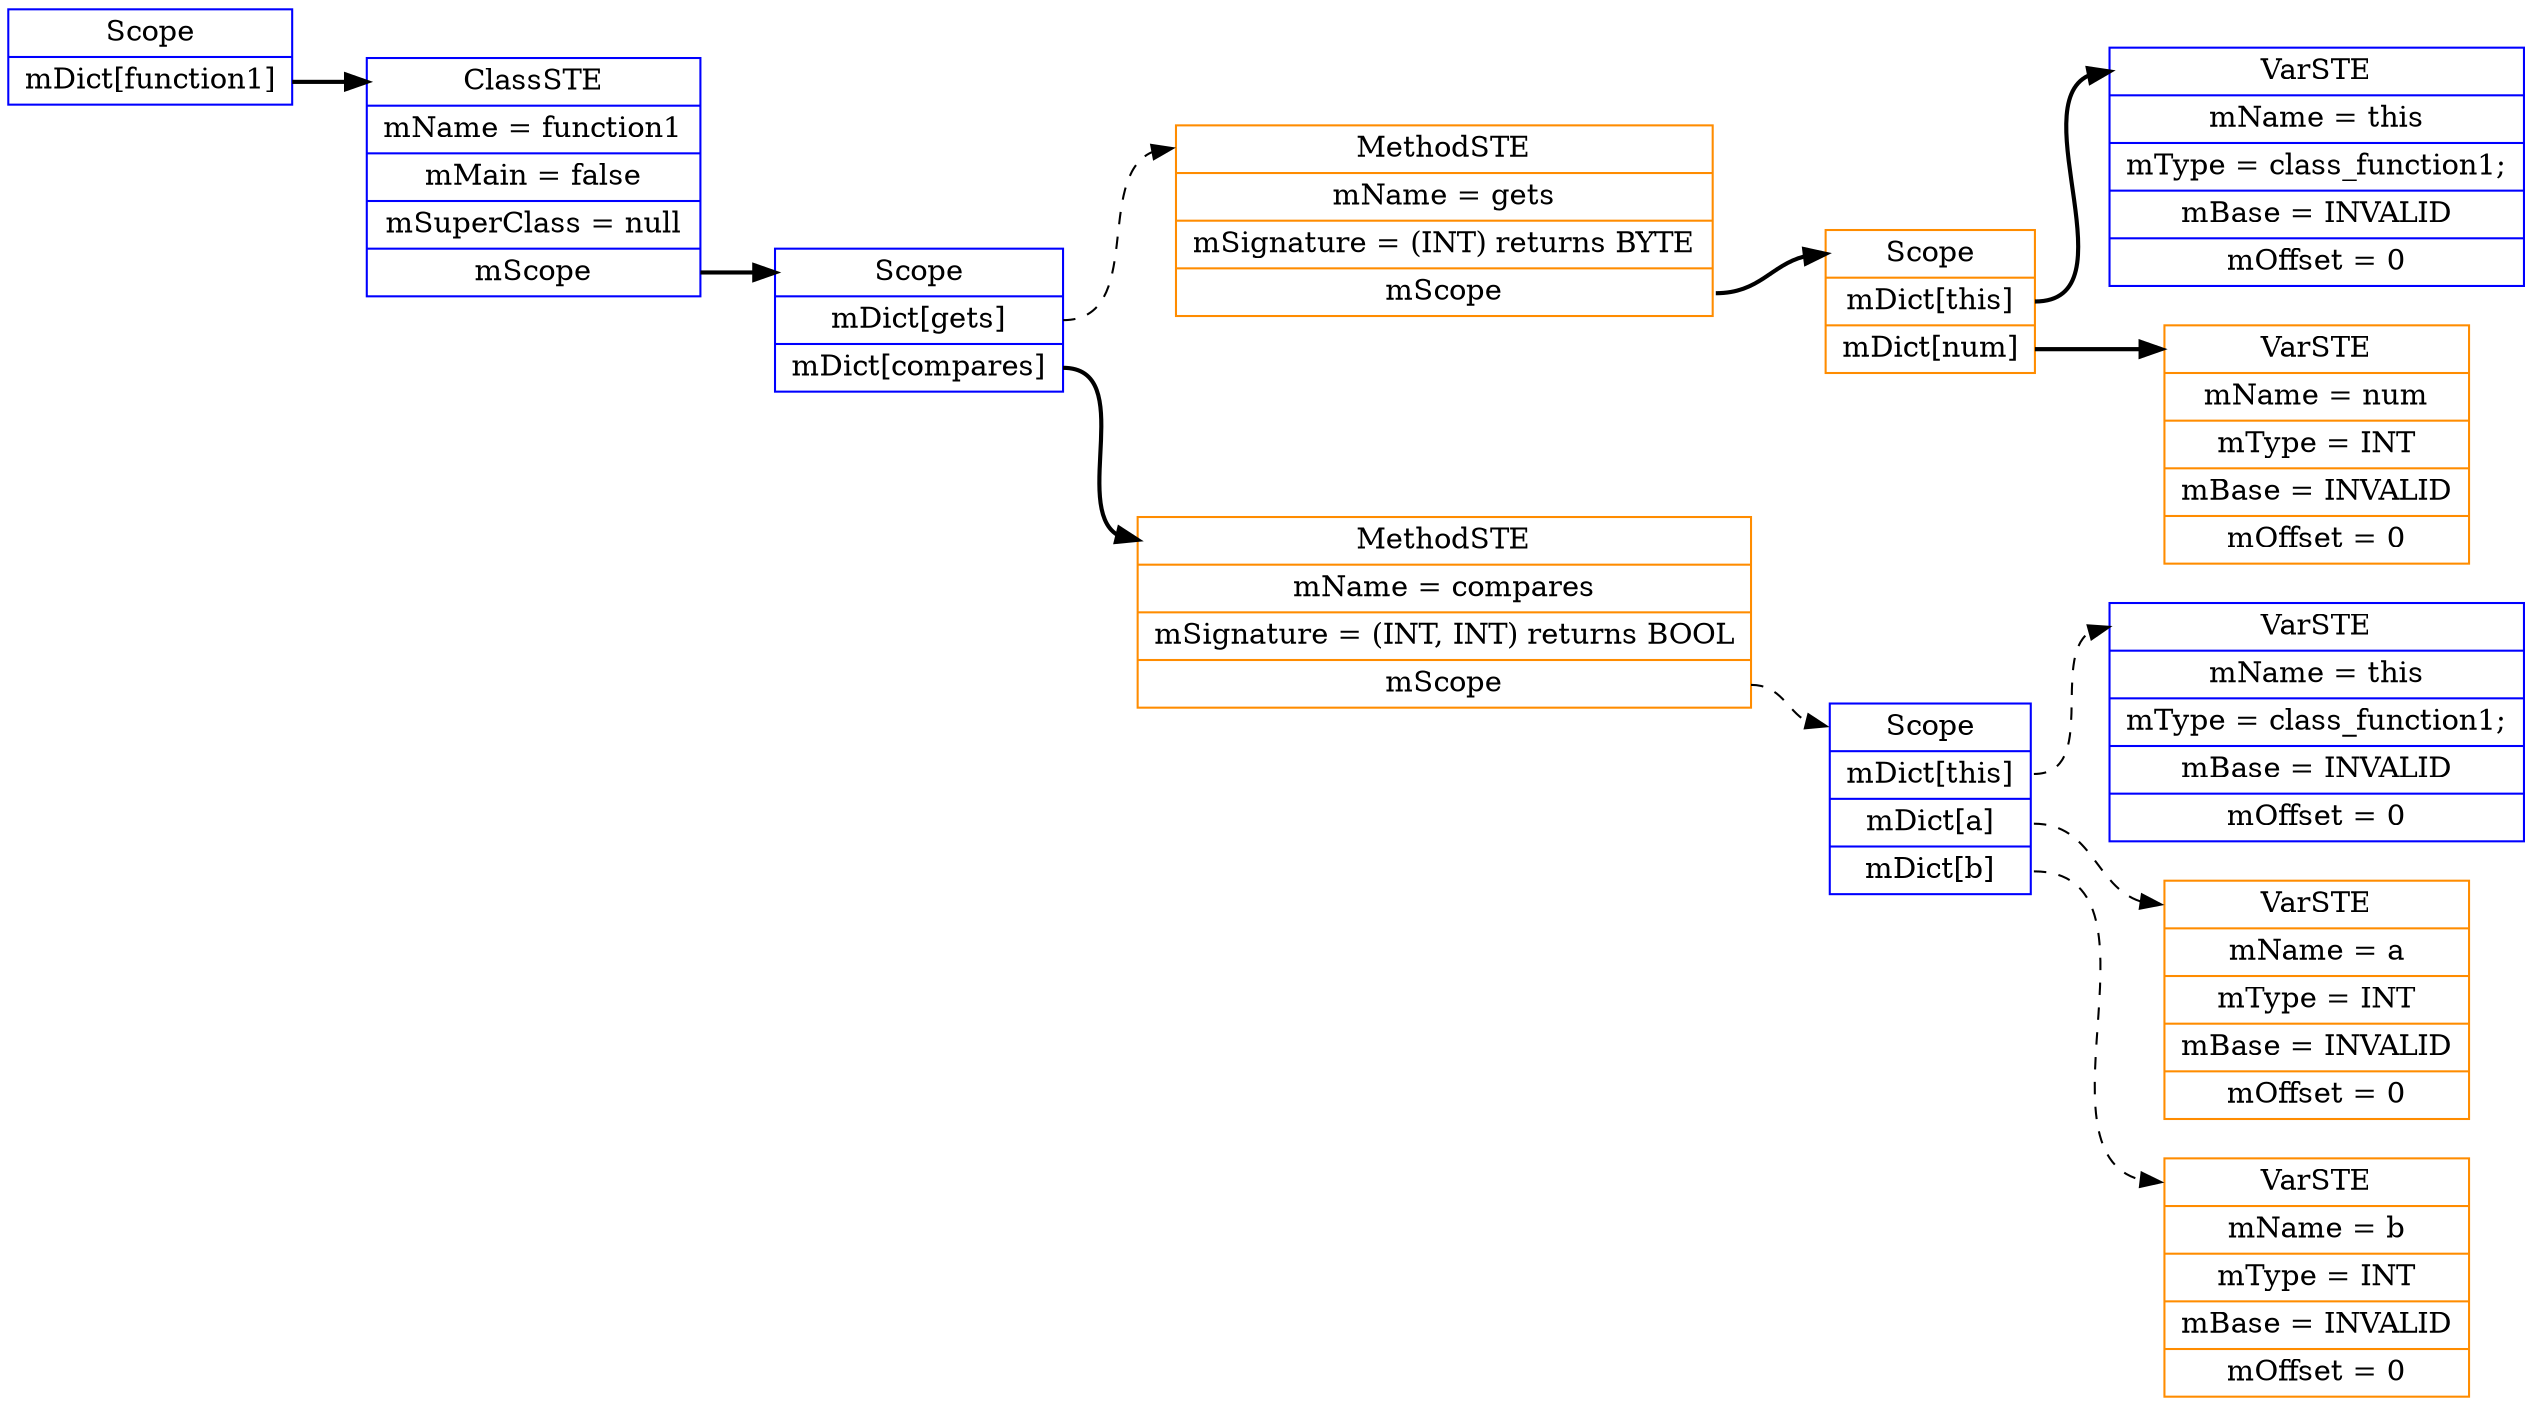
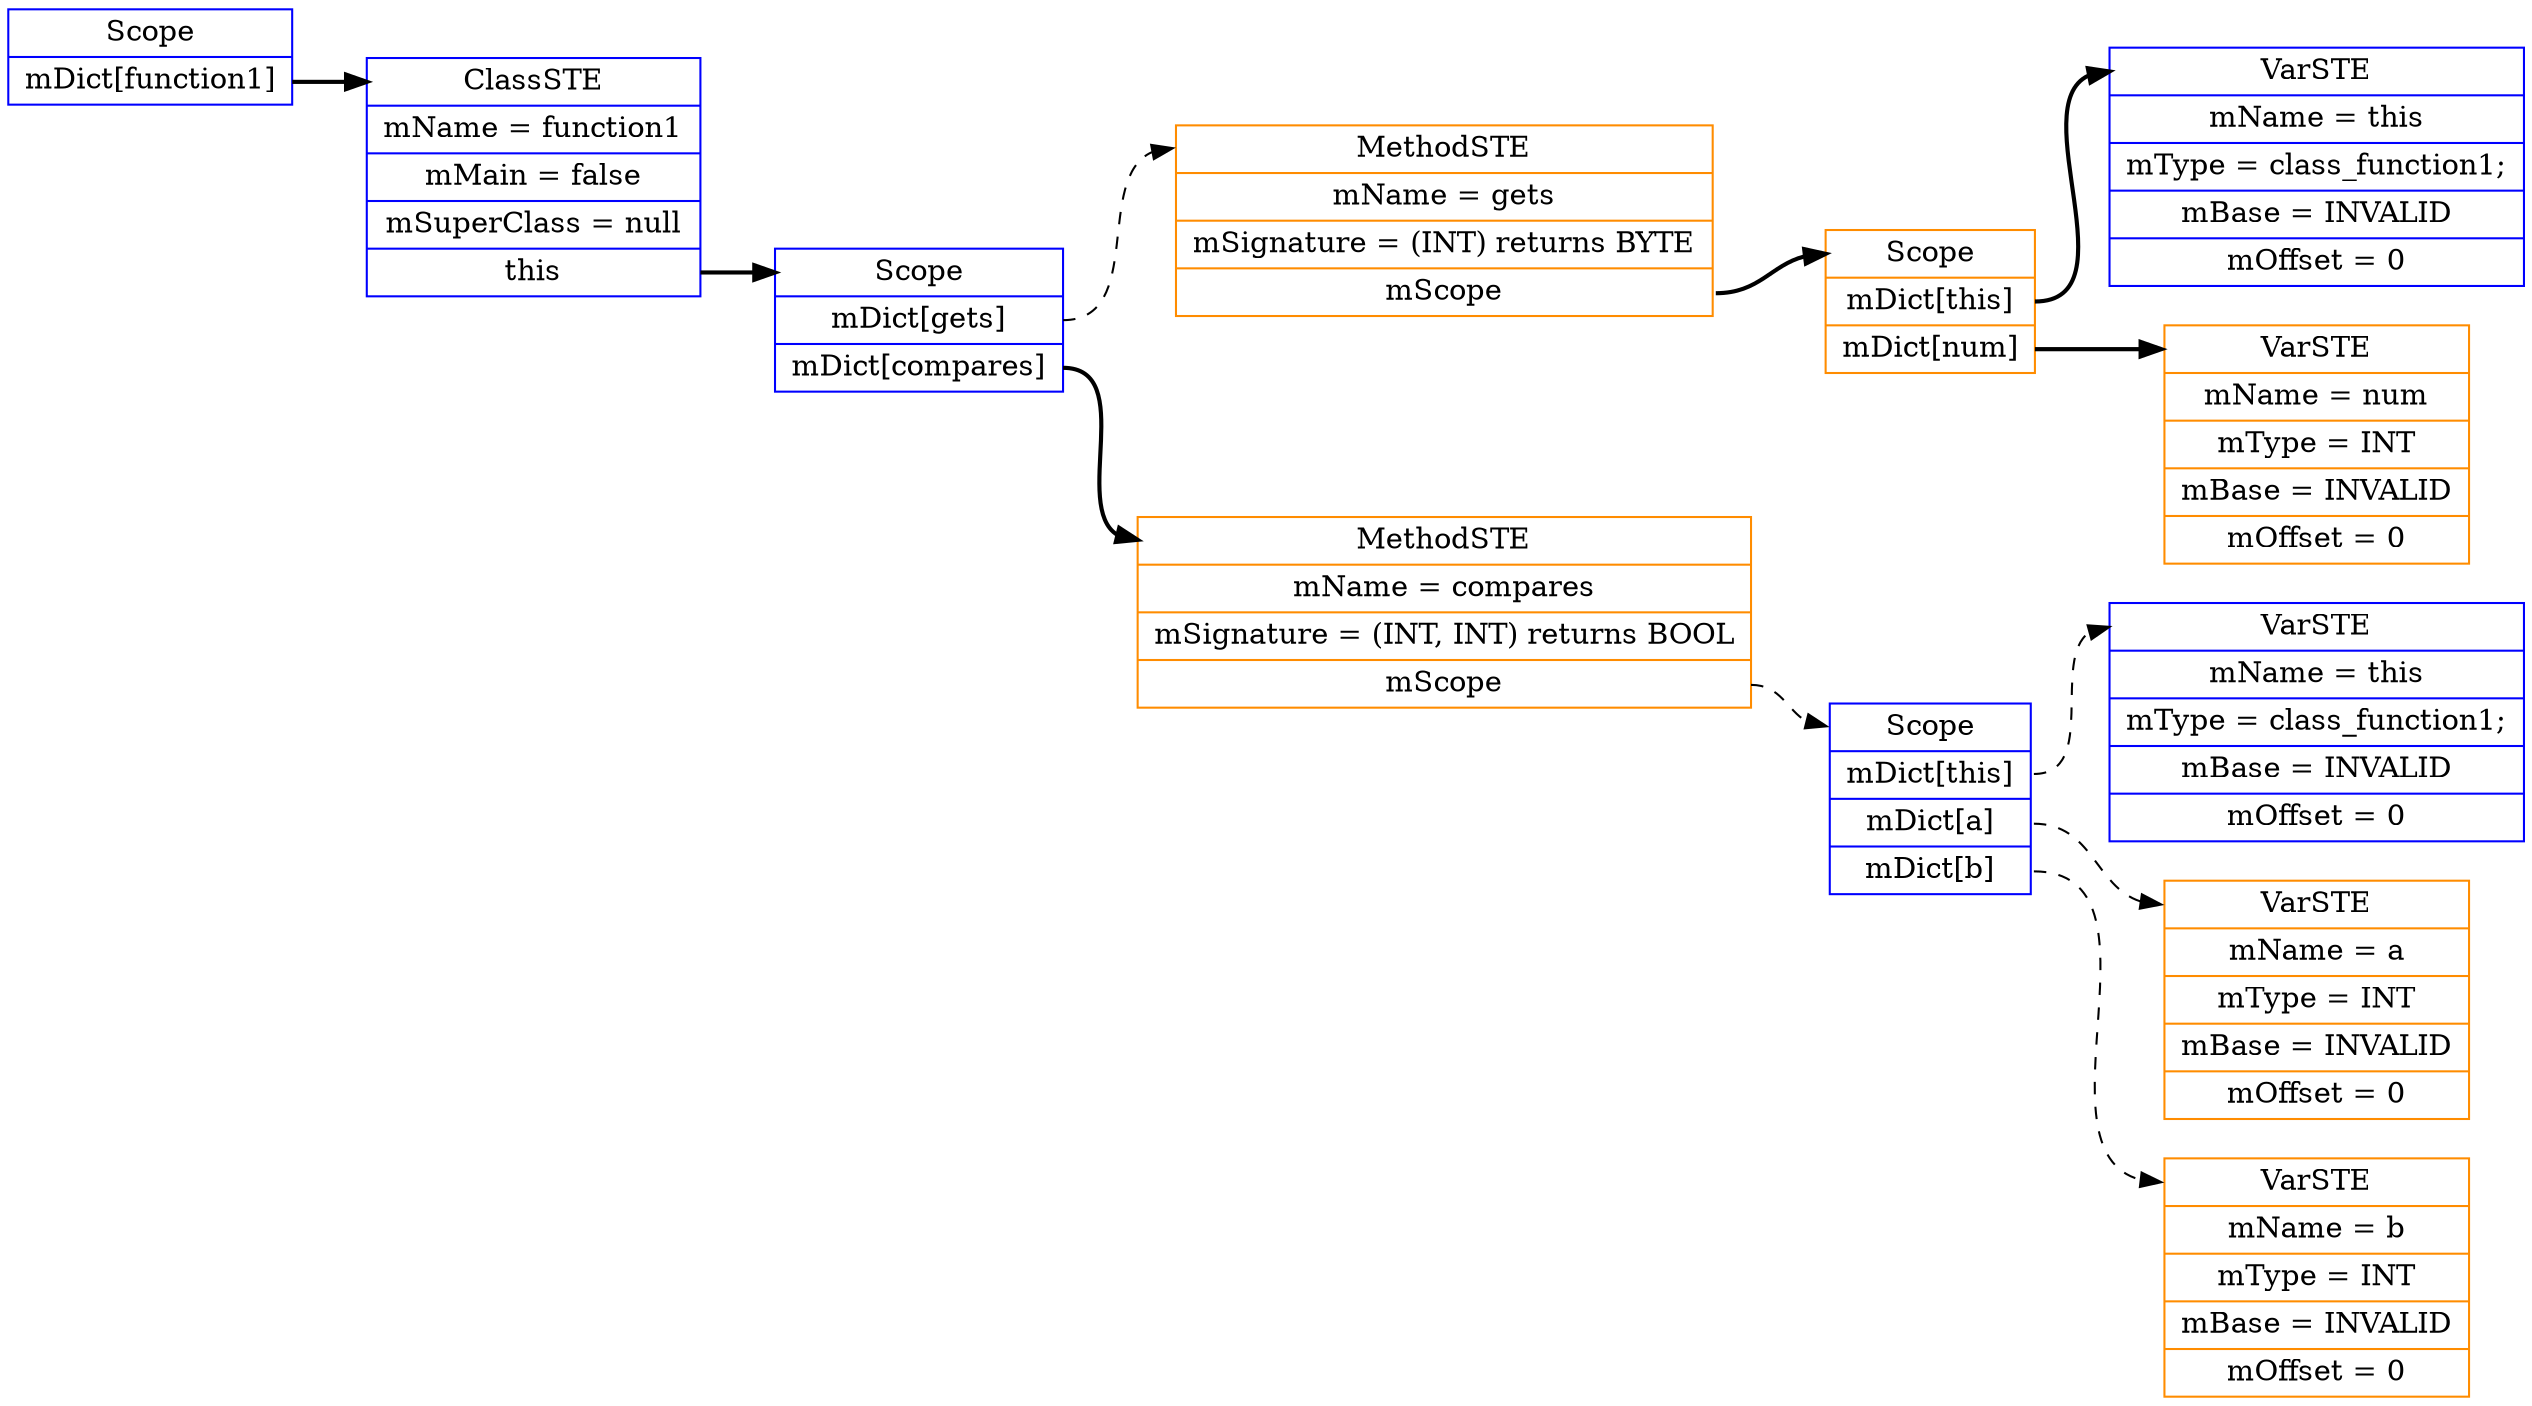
(534, 271) -> (534, 271)
